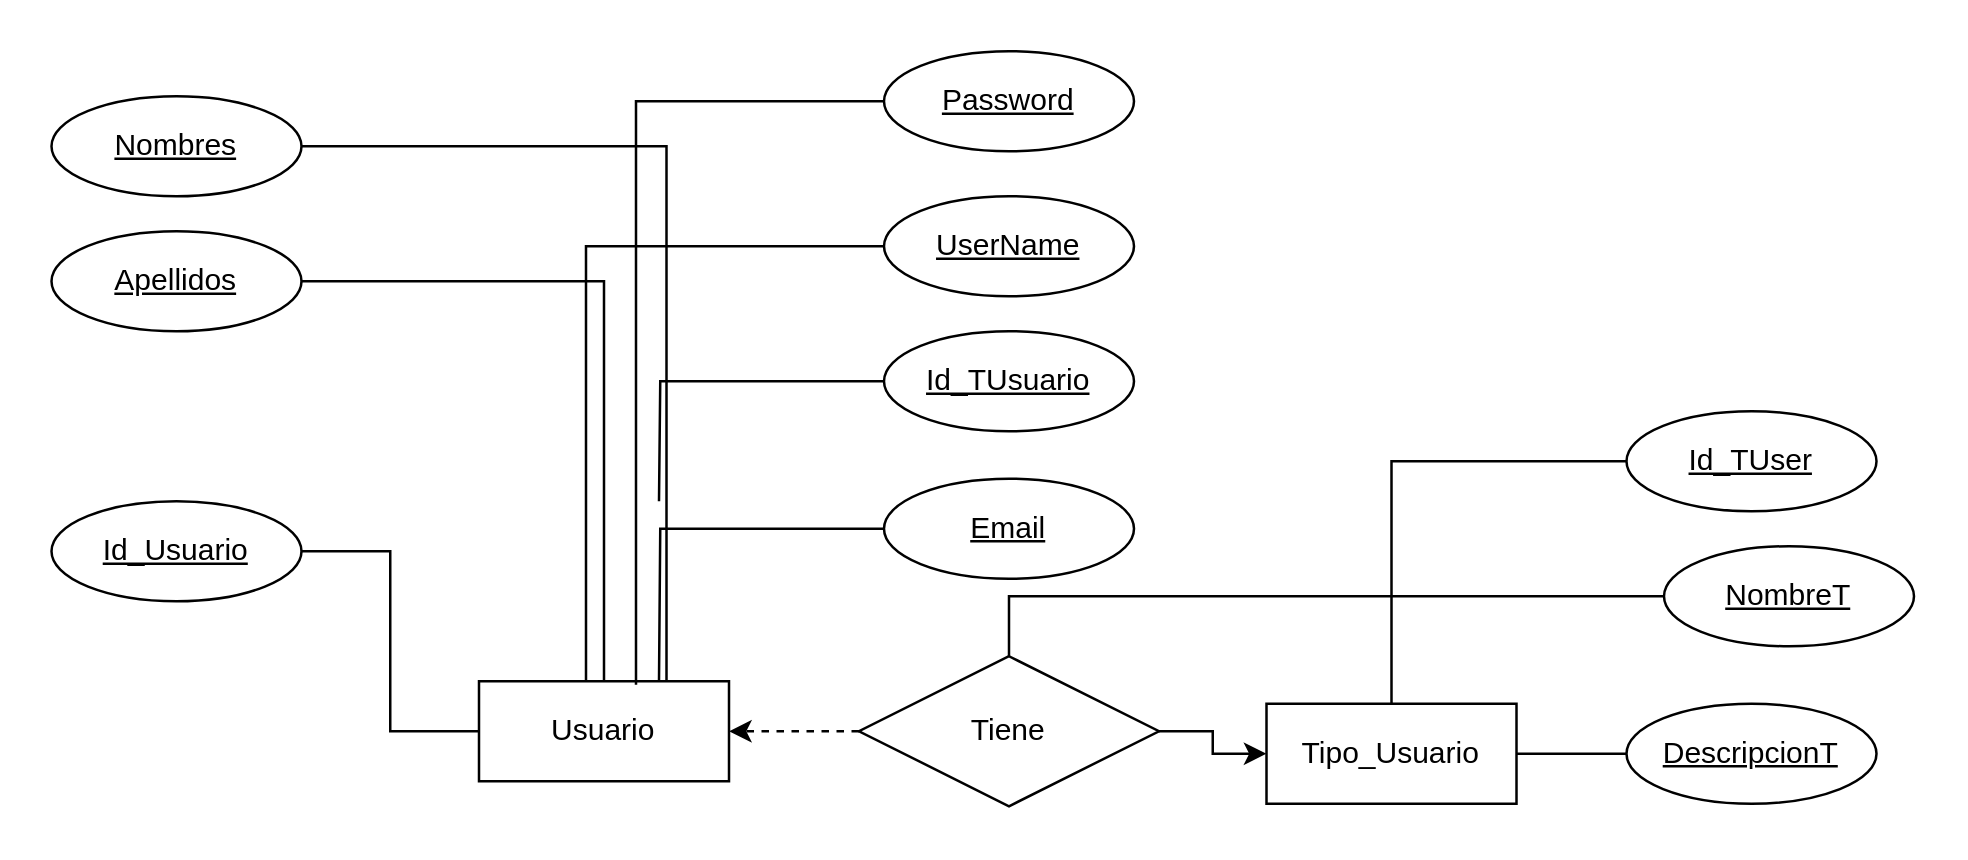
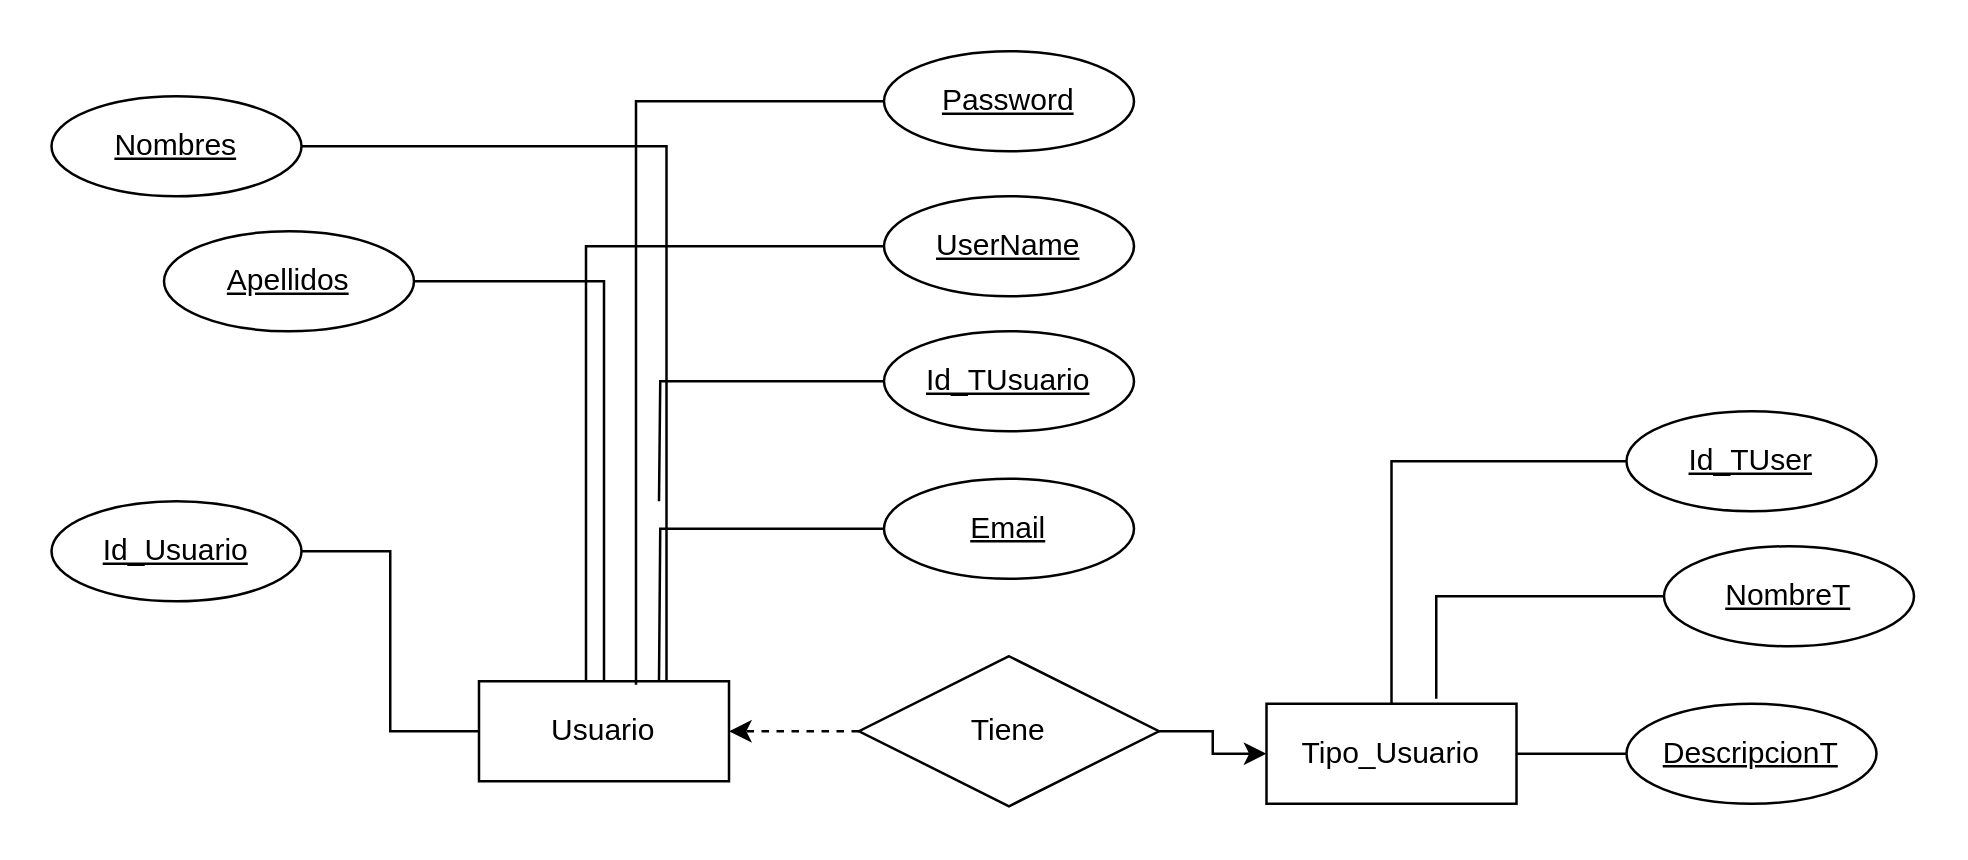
(176, 281) -> (289, 281)
(1168, 596) -> (1436, 645)
